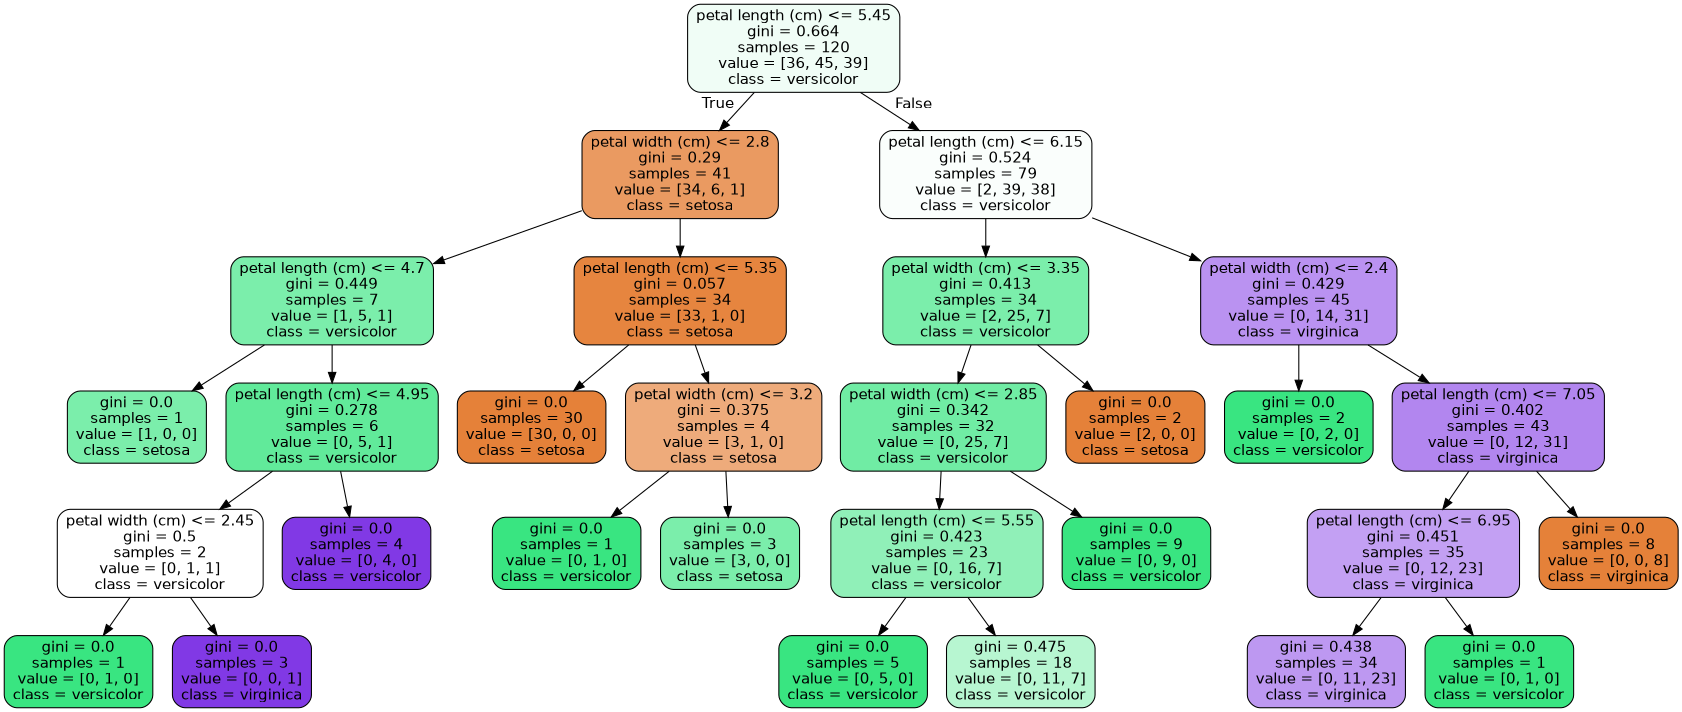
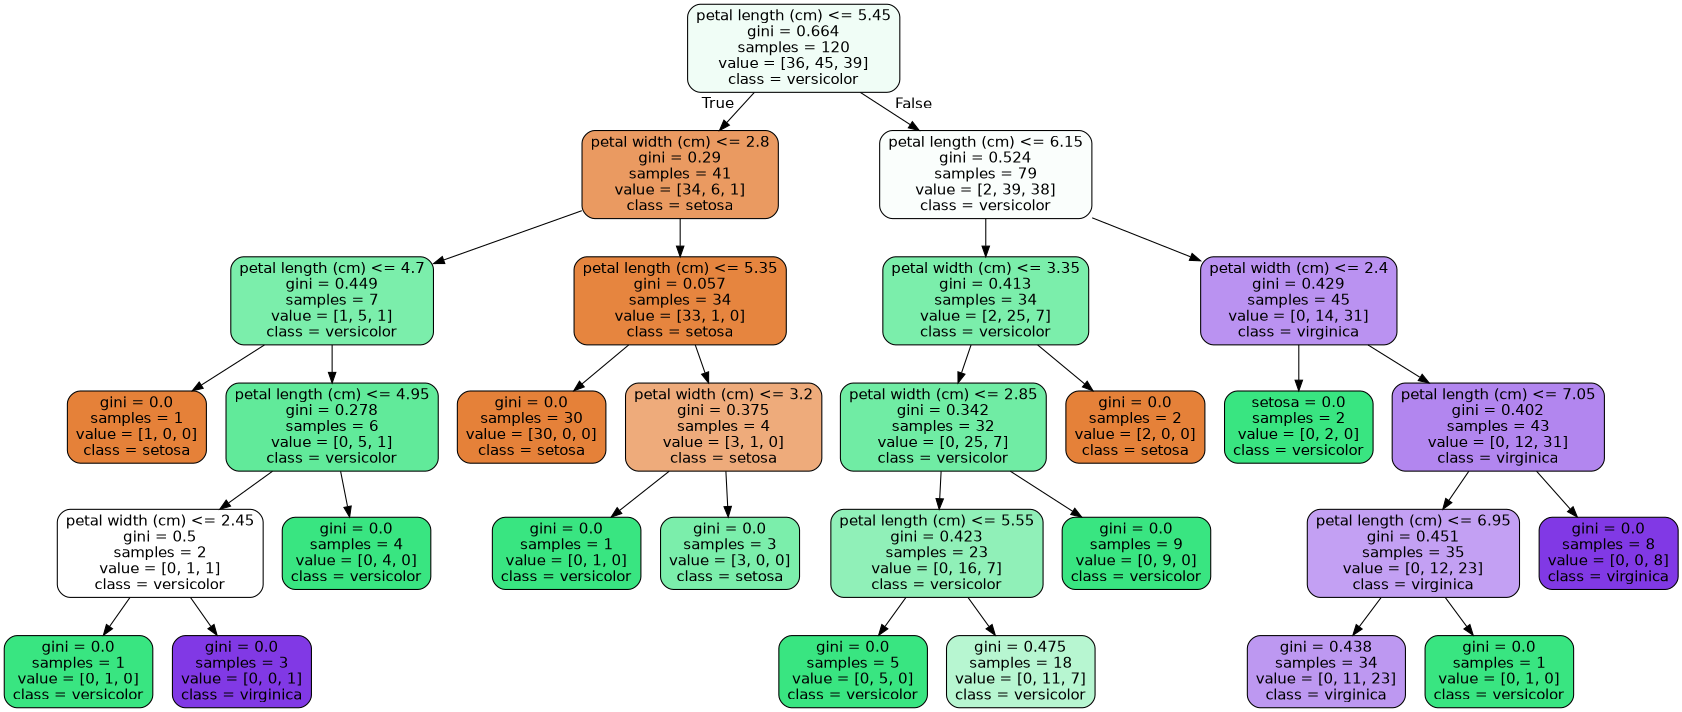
(137, 427) -> (137, 427)
(1299, 427) -> (1299, 427)
(357, 553) -> (357, 553)
(1609, 553) -> (1609, 553)
